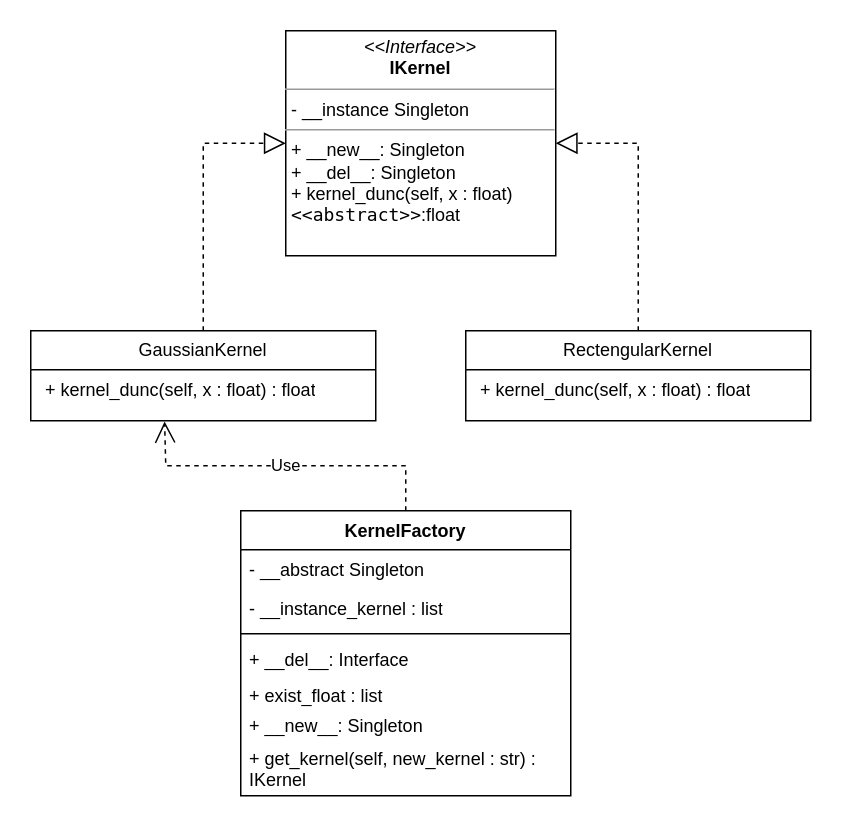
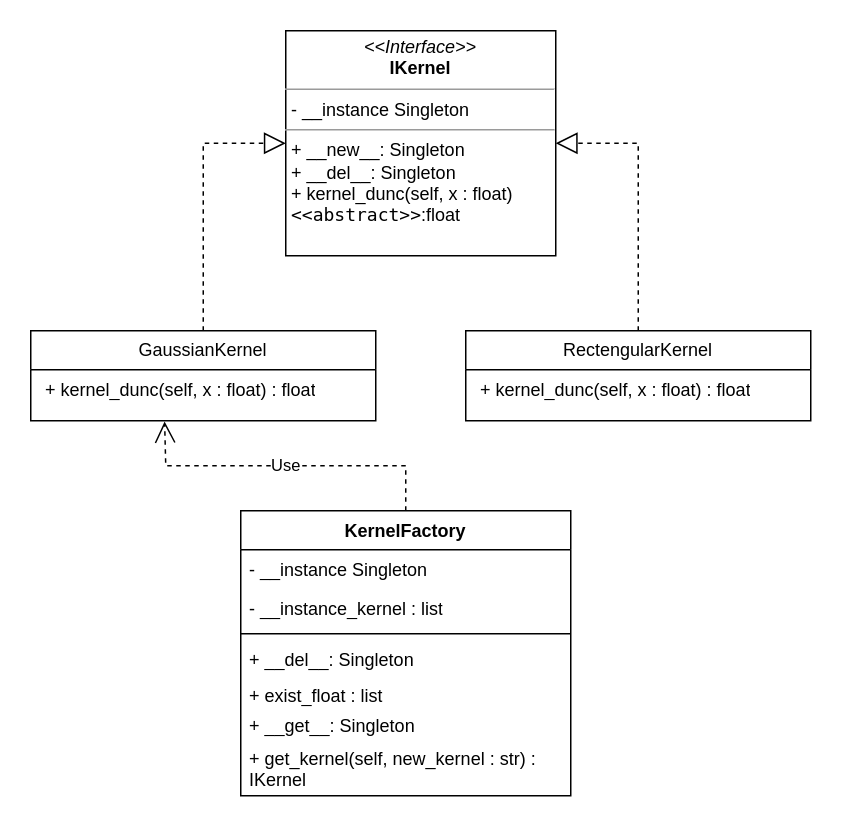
(351, 571) -> (349, 571)
(341, 661) -> (337, 661)
(339, 727) -> (339, 727)
